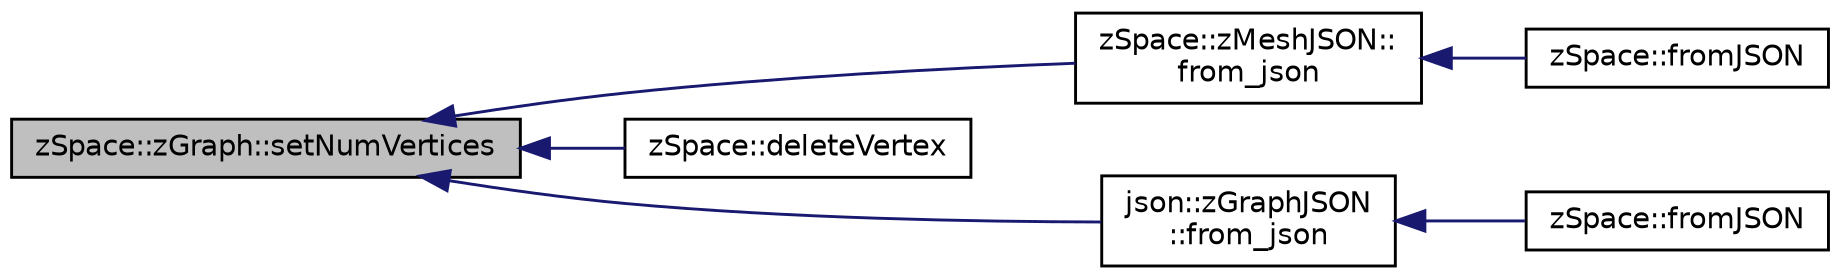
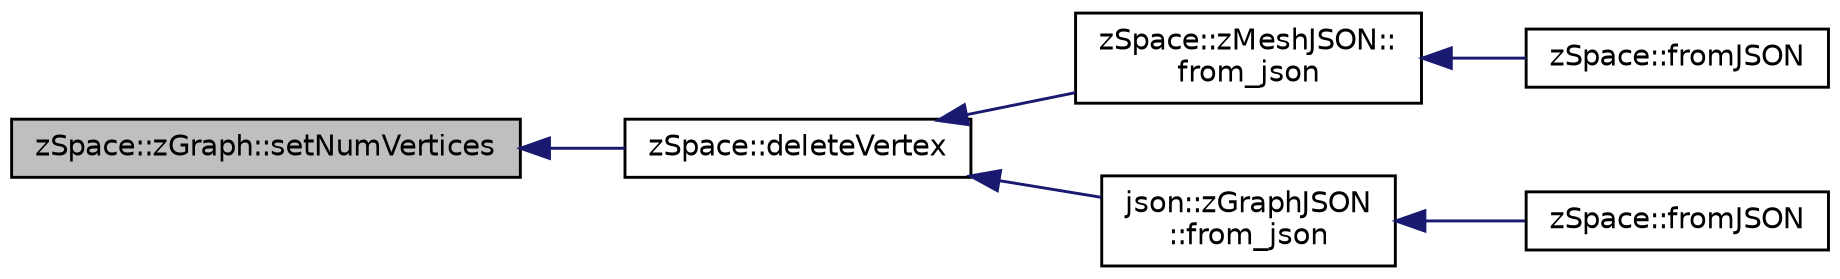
(764, 81) -> (1021, 104)
(774, 214) -> (1051, 189)
